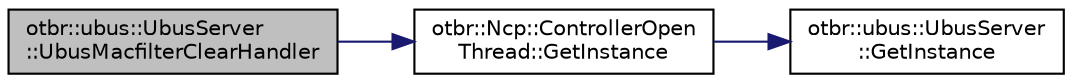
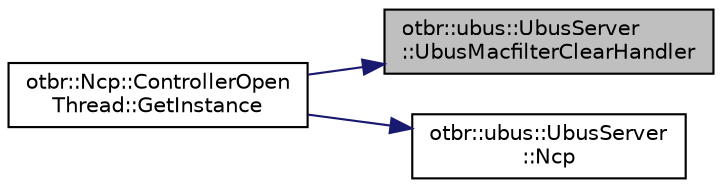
(365, 42) -> (335, 71)
(927, 42) -> (549, 146)
